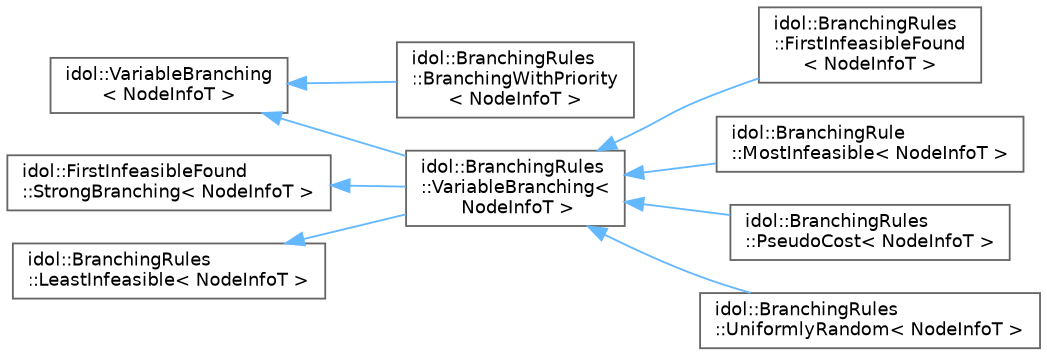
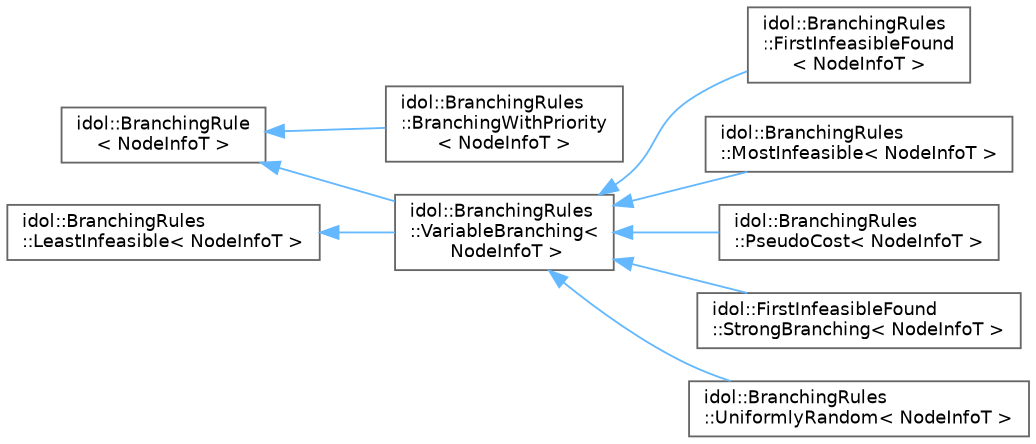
(169, 85) -> (164, 135)
(870, 144) -> (859, 144)
(378, 186) -> (690, 279)
